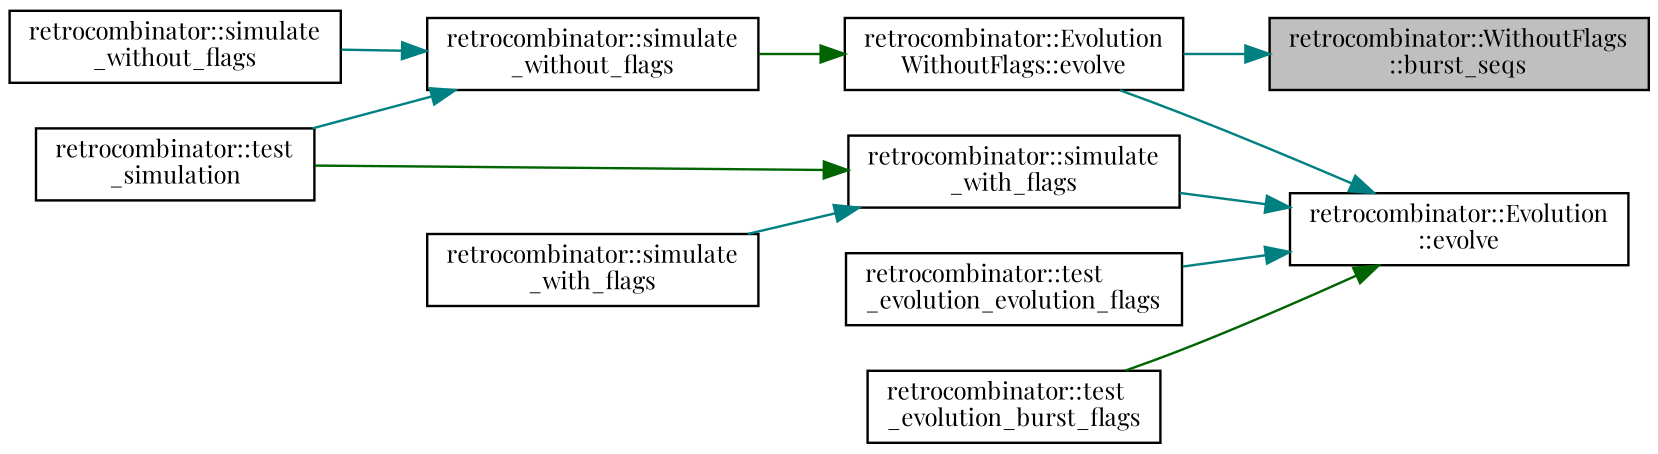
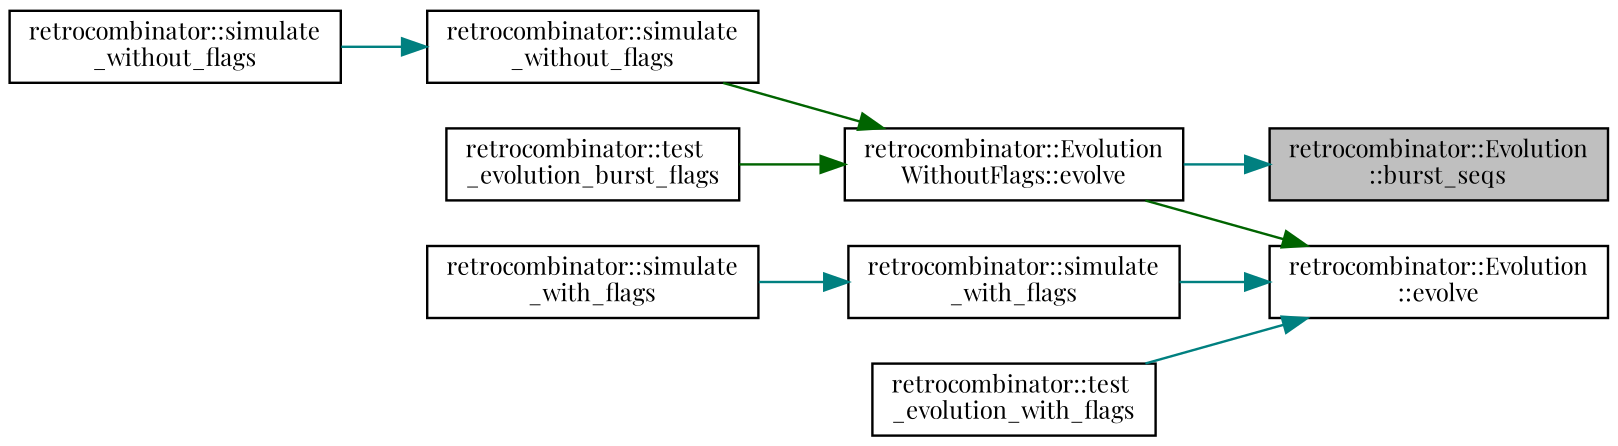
(1459, 54) -> (1439, 164)
(1236, 135) -> (1215, 220)
(175, 164) -> none
(1014, 289) -> (1014, 400)
(1242, 325) -> (780, 164)
